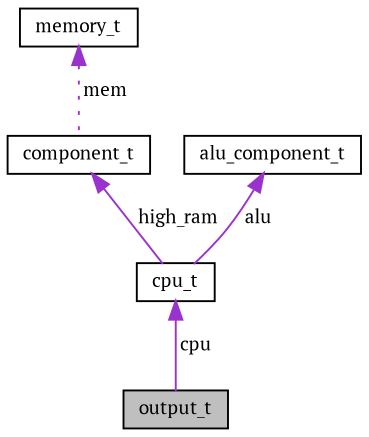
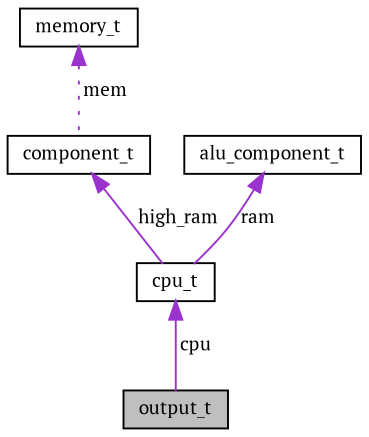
(256, 219) -> (256, 219)
